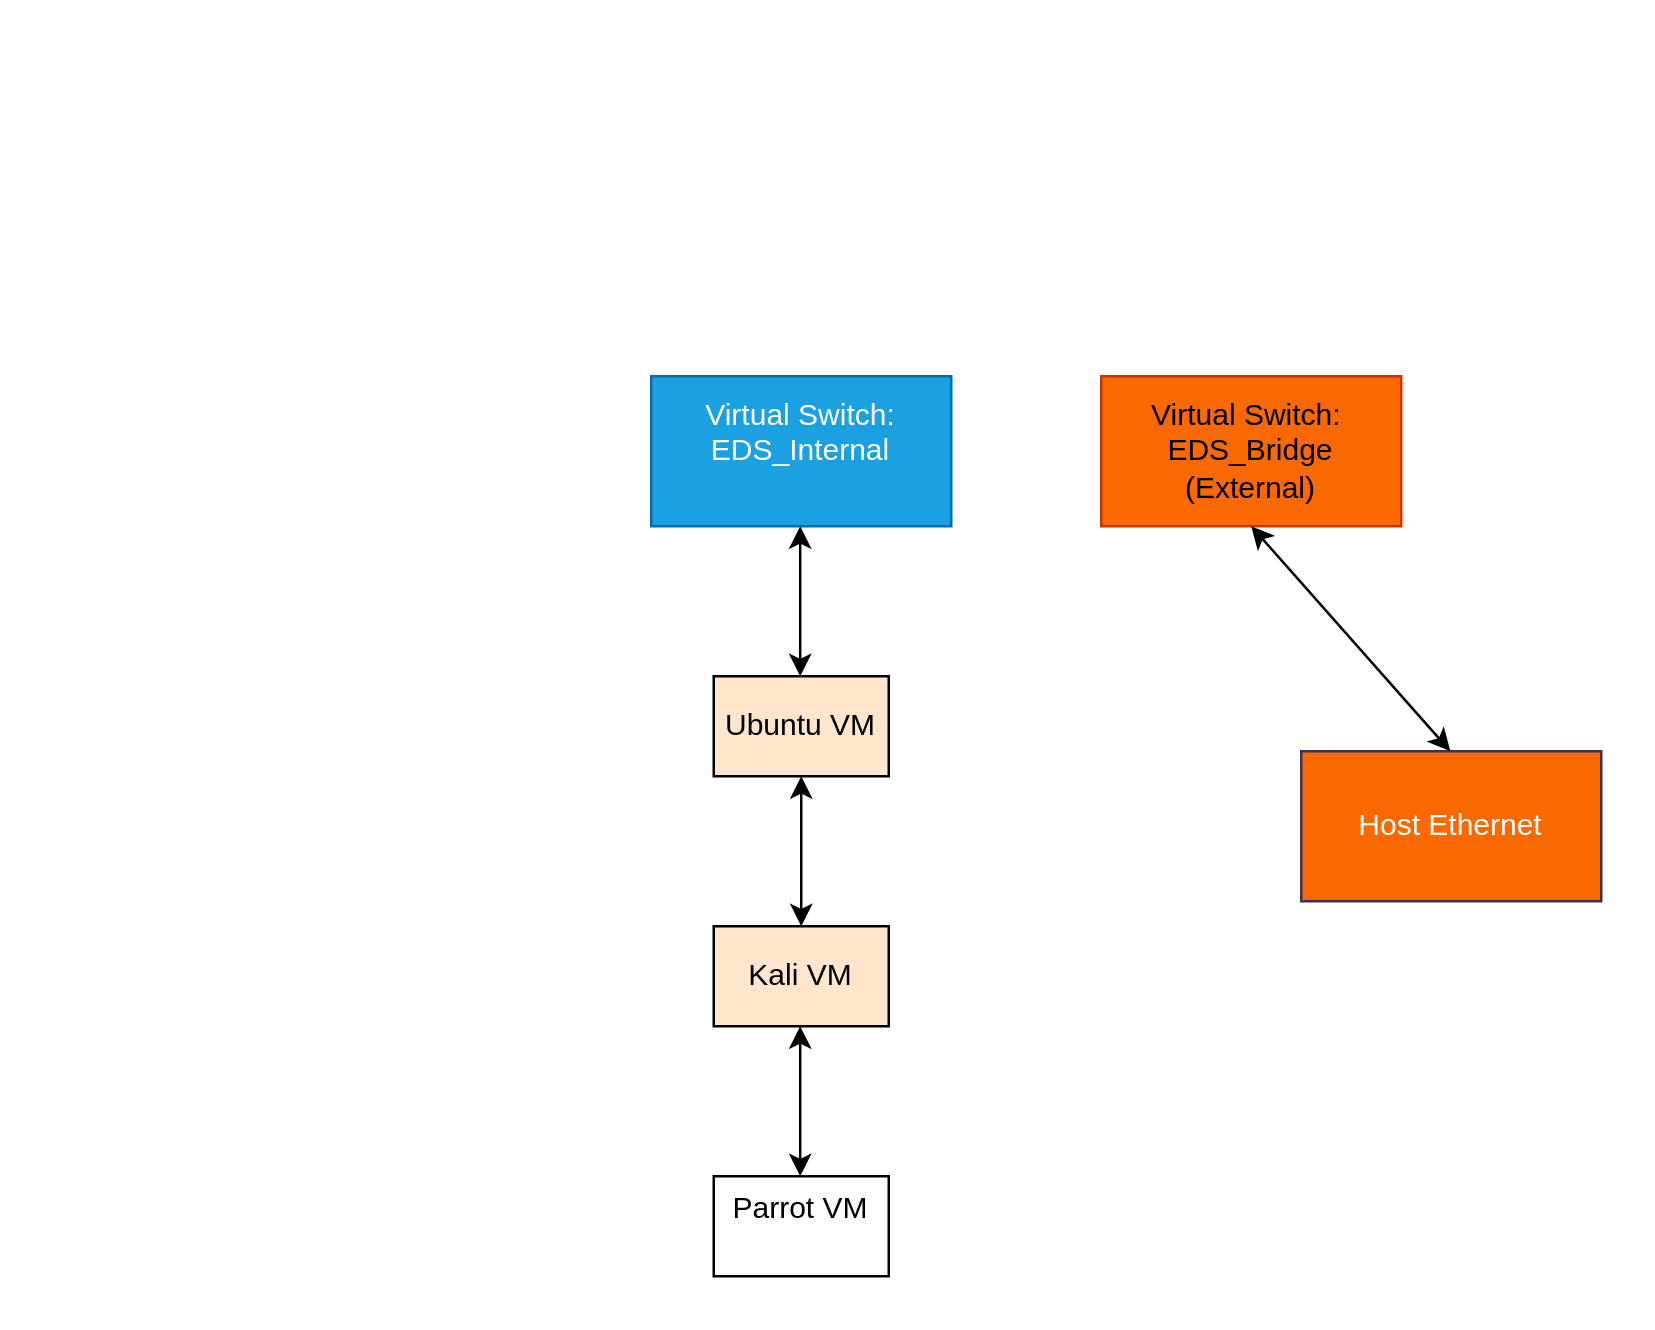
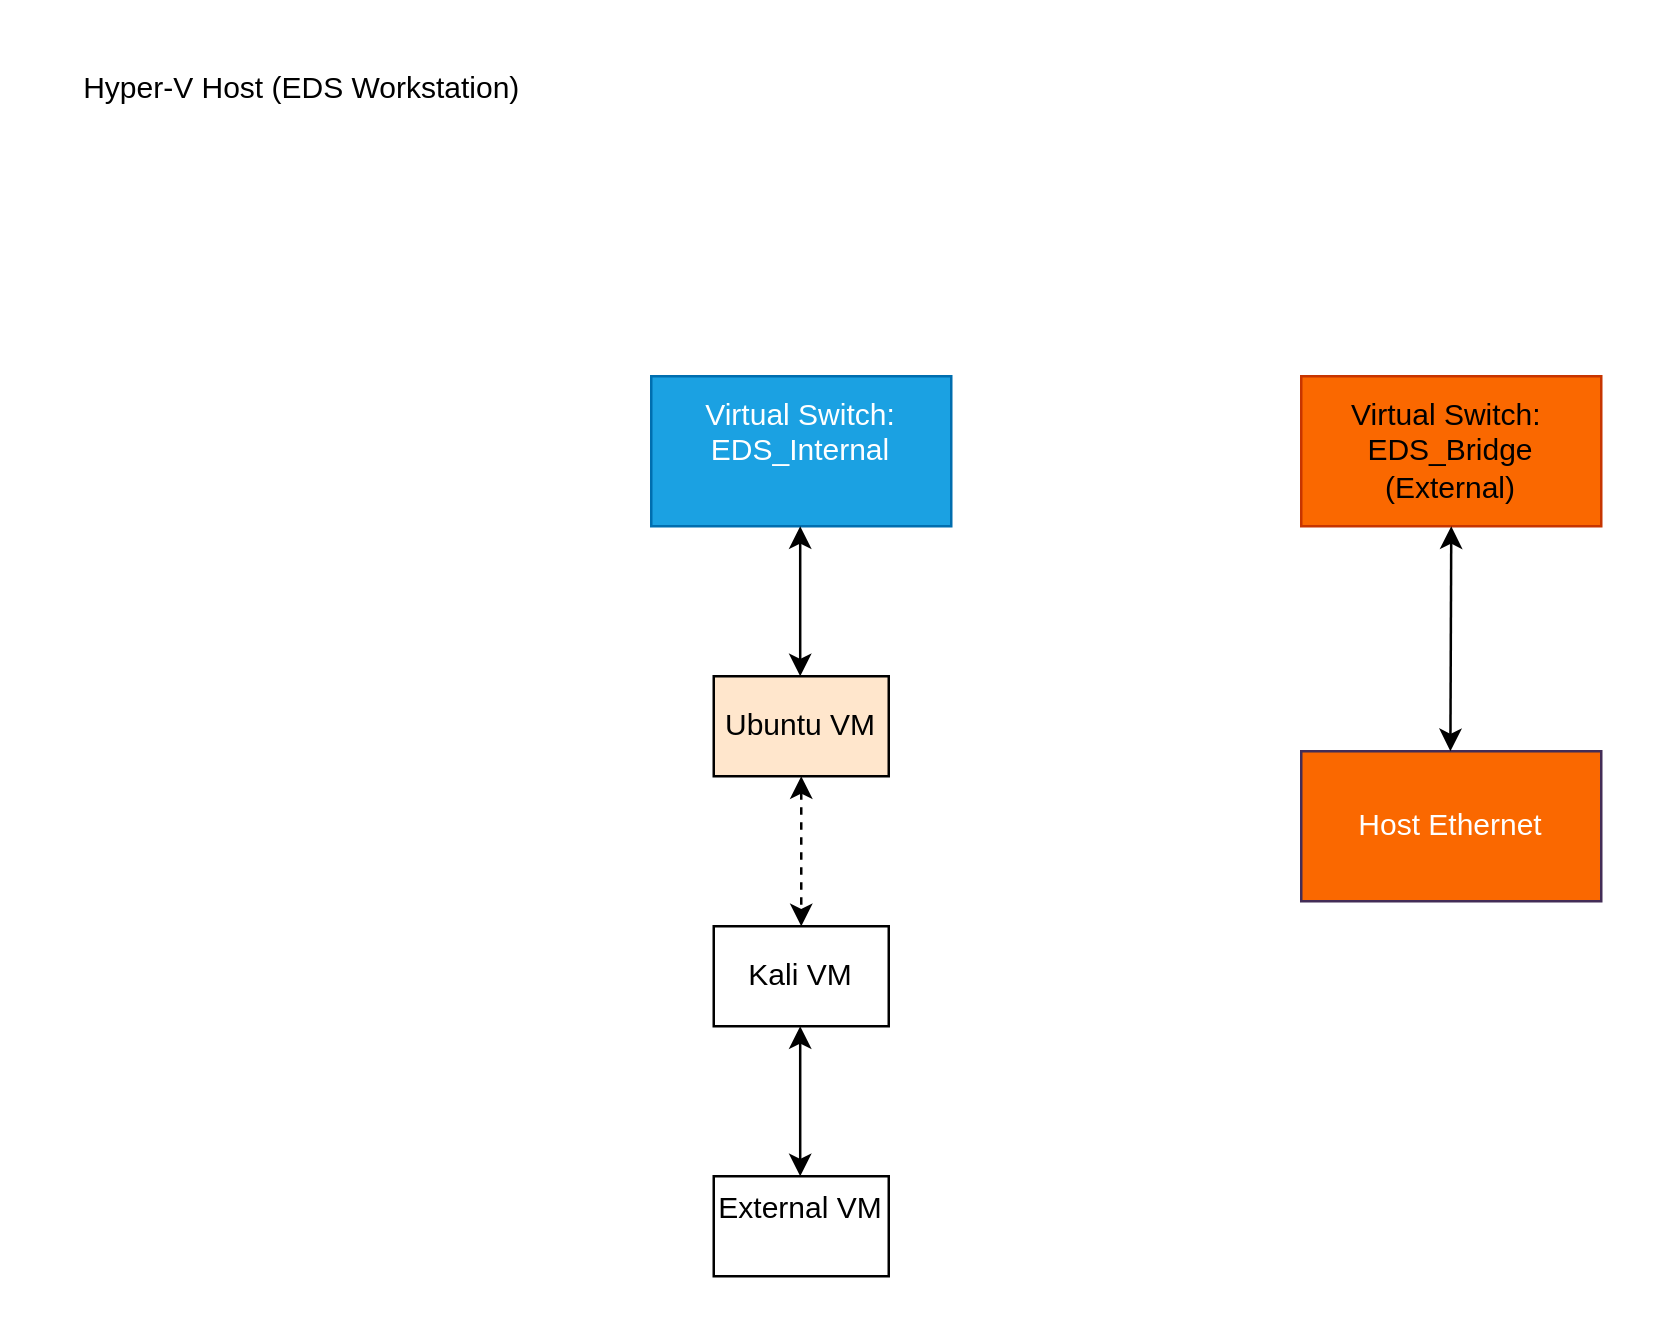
none -> (301, 89)
(1251, 451) -> (1451, 451)
(801, 853) -> (801, 853)
(801, 976) -> (801, 976)
(801, 1226) -> (801, 1226)
